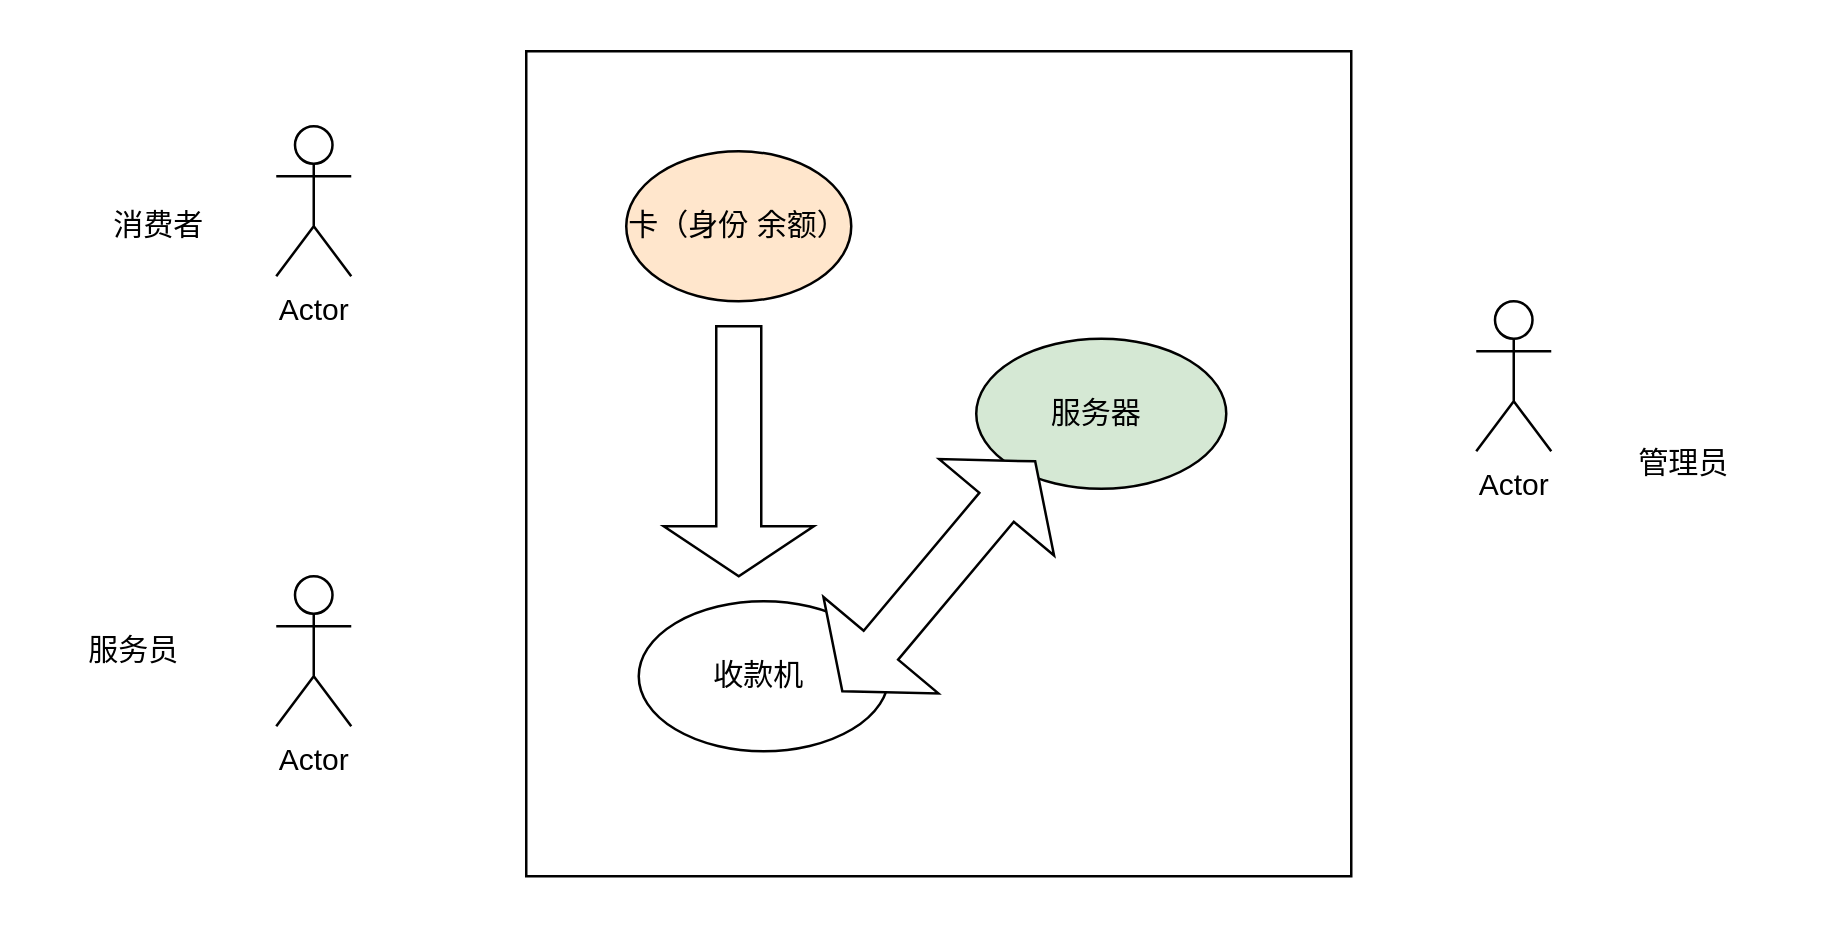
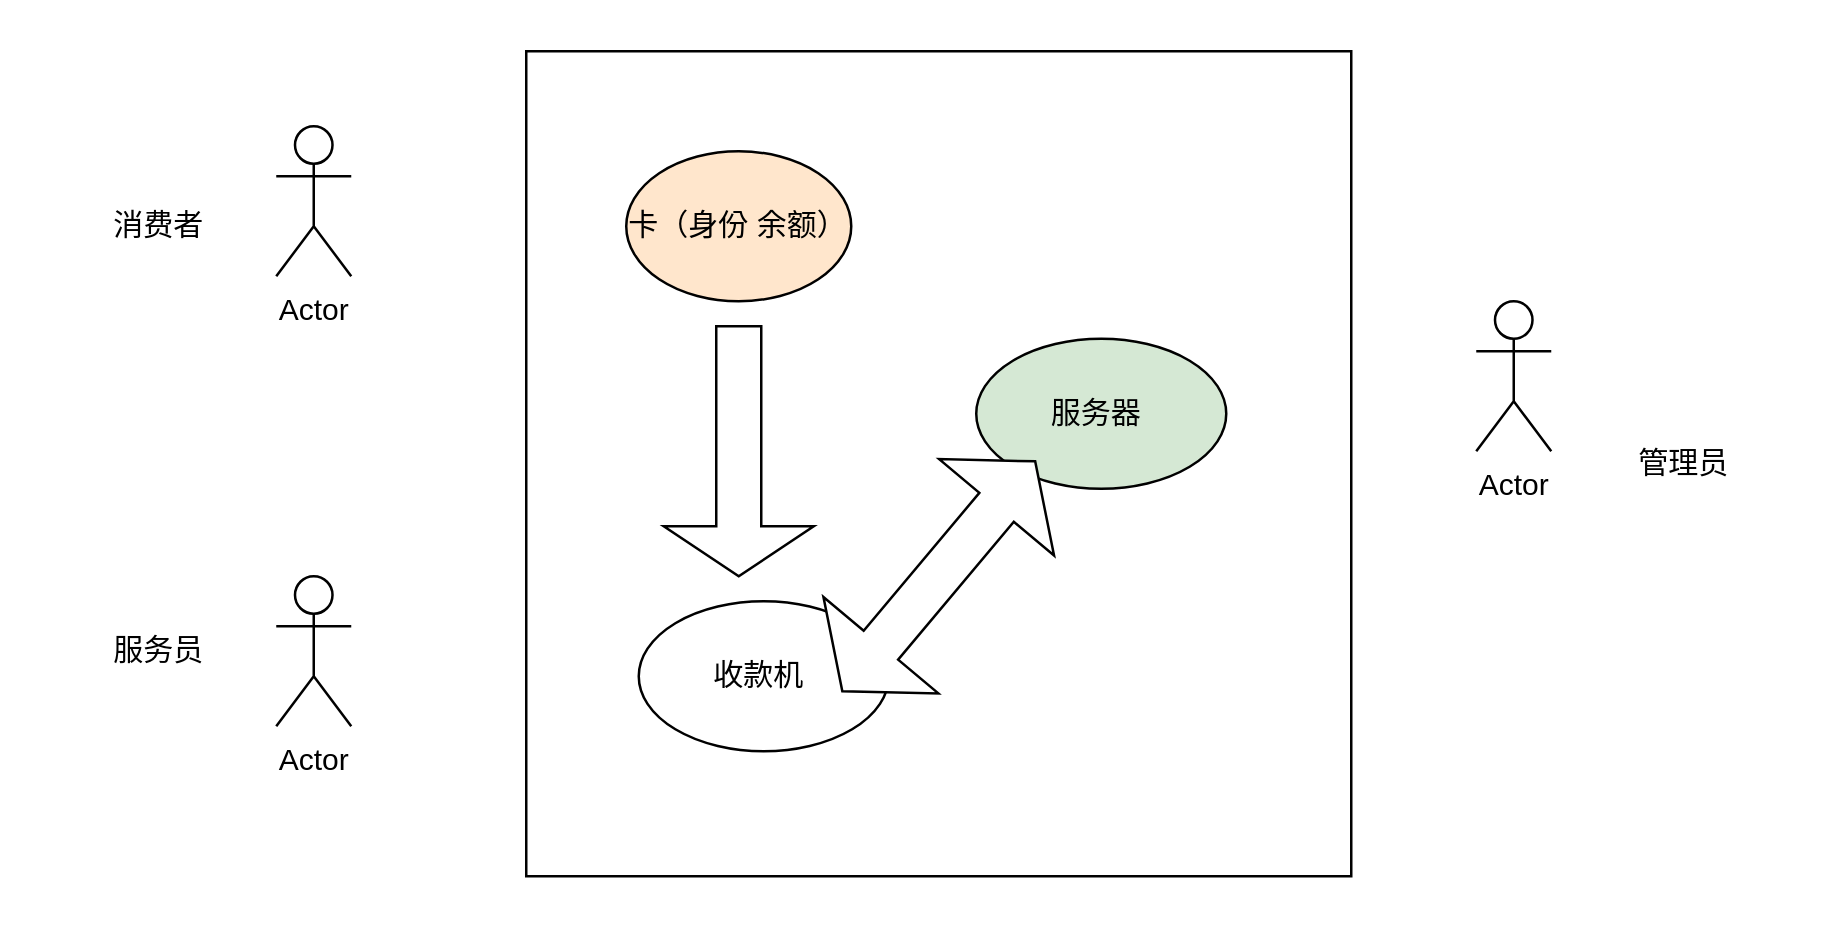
(139, 651) -> (164, 651)
